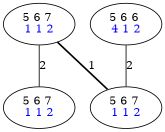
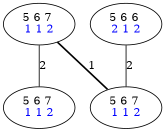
(128, 29) -> (128, 29)
